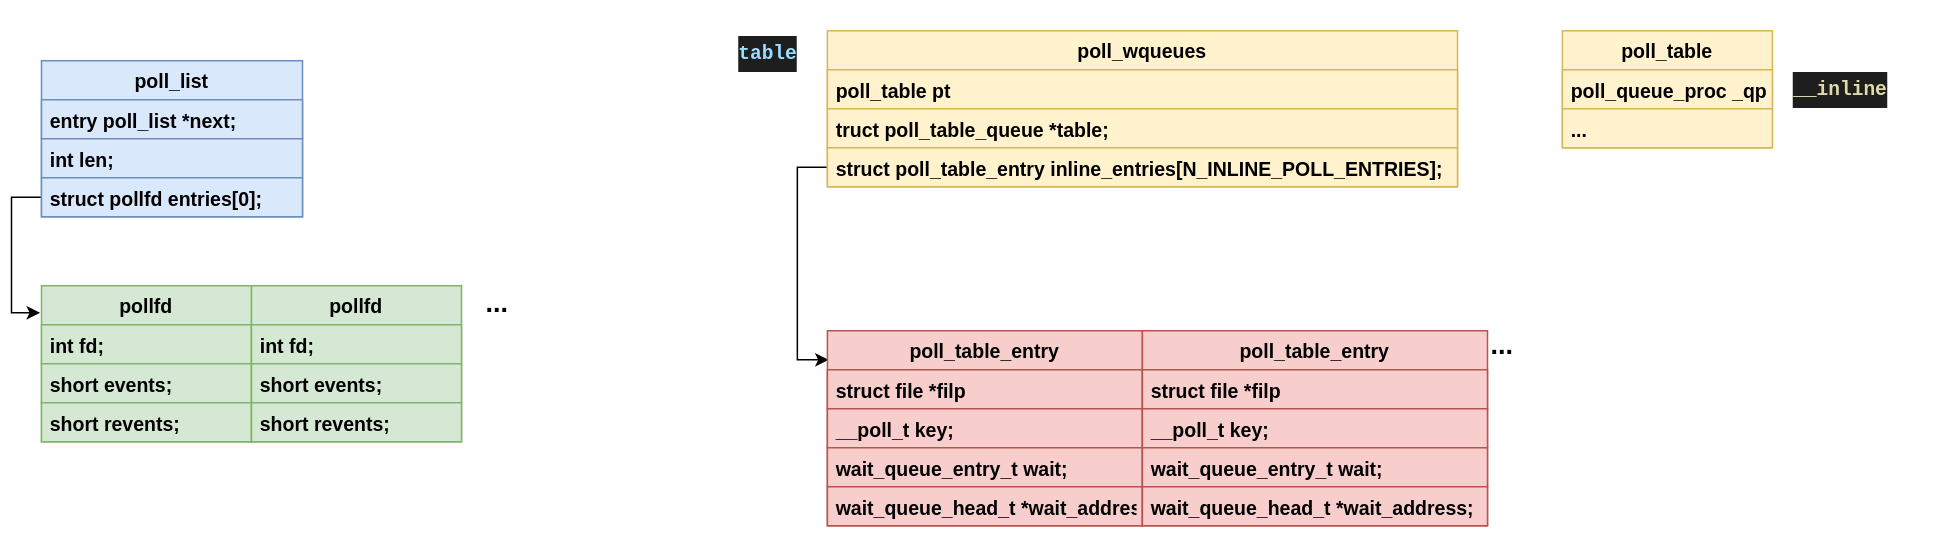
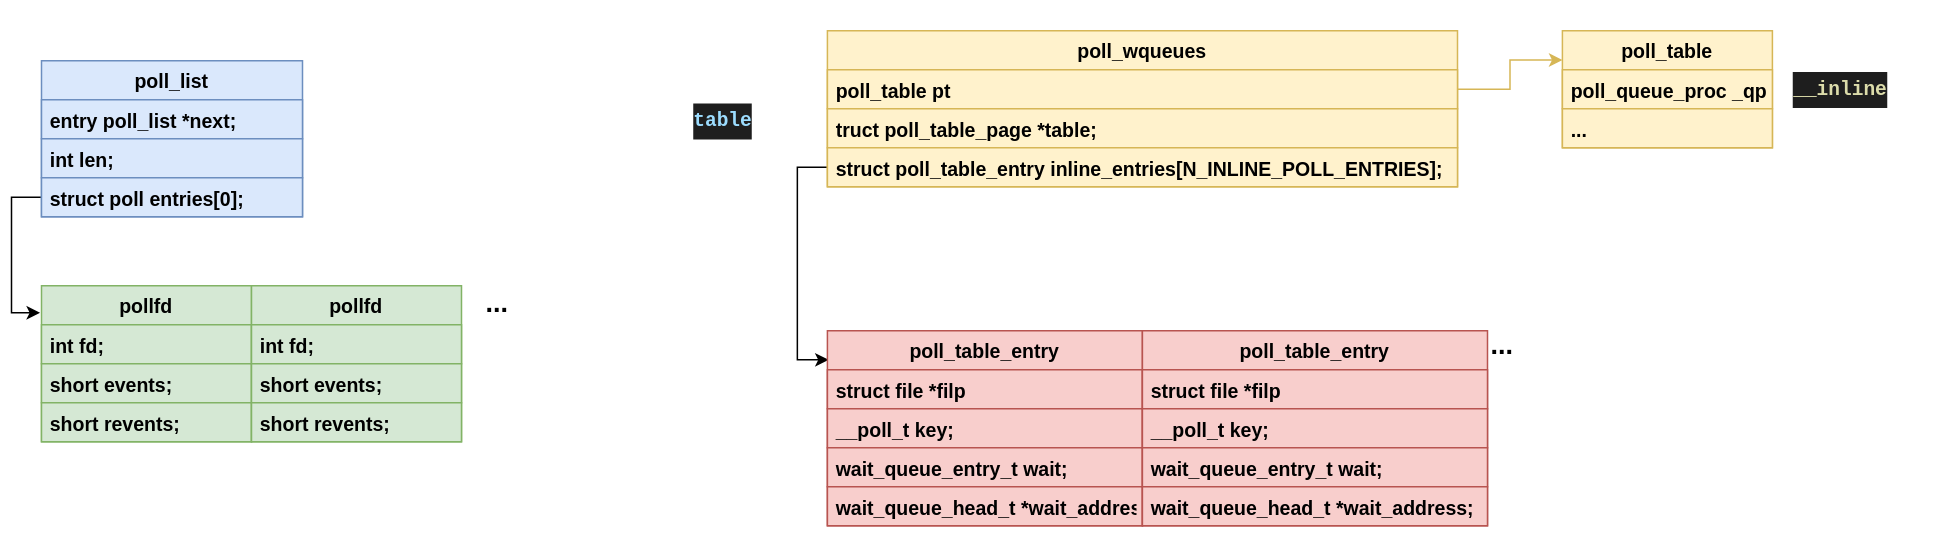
(767, 53) -> (722, 121)
none -> (1510, 79)
(987, 130) -> (981, 130)
(176, 199) -> (165, 199)
